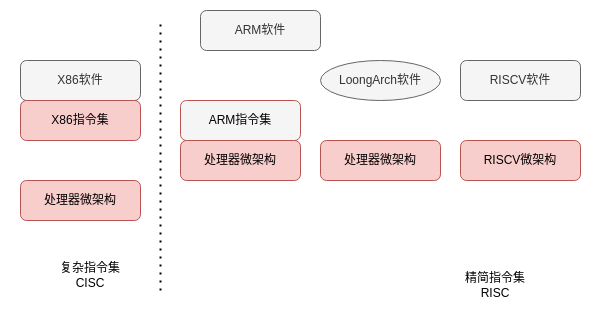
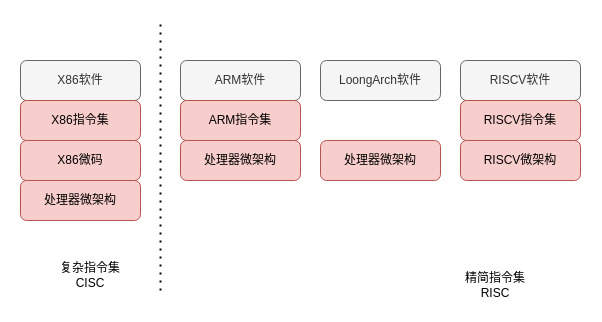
(261, 31) -> (241, 81)
(381, 81) -> (381, 81)
(241, 121) -> (241, 121)
none -> (521, 121)
none -> (81, 161)
